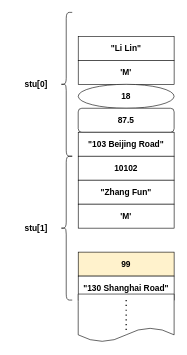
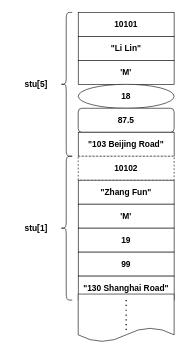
none -> (126, 24)
(36, 84) -> (36, 84)
(126, 168) -> (126, 168)
none -> (126, 240)
(126, 264) -> (126, 264)
